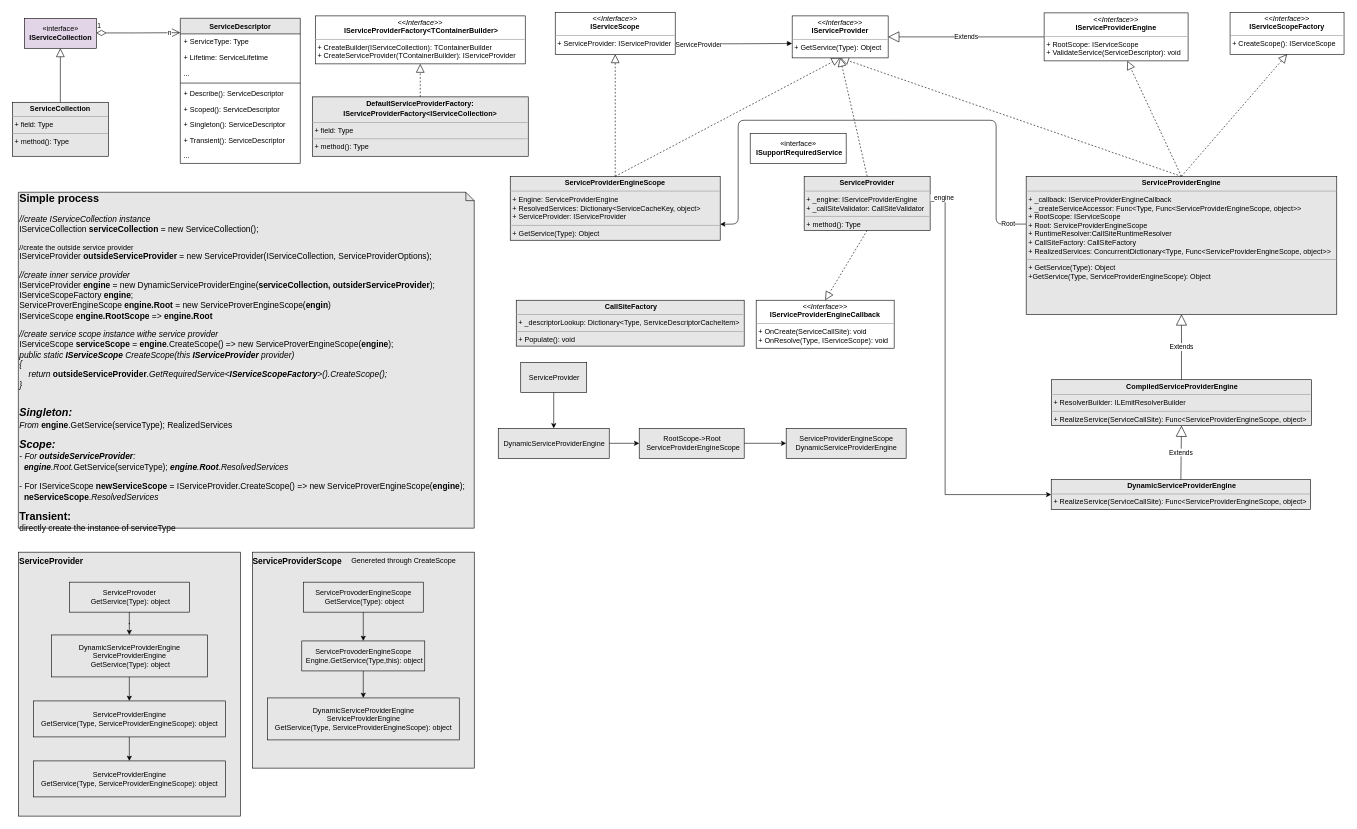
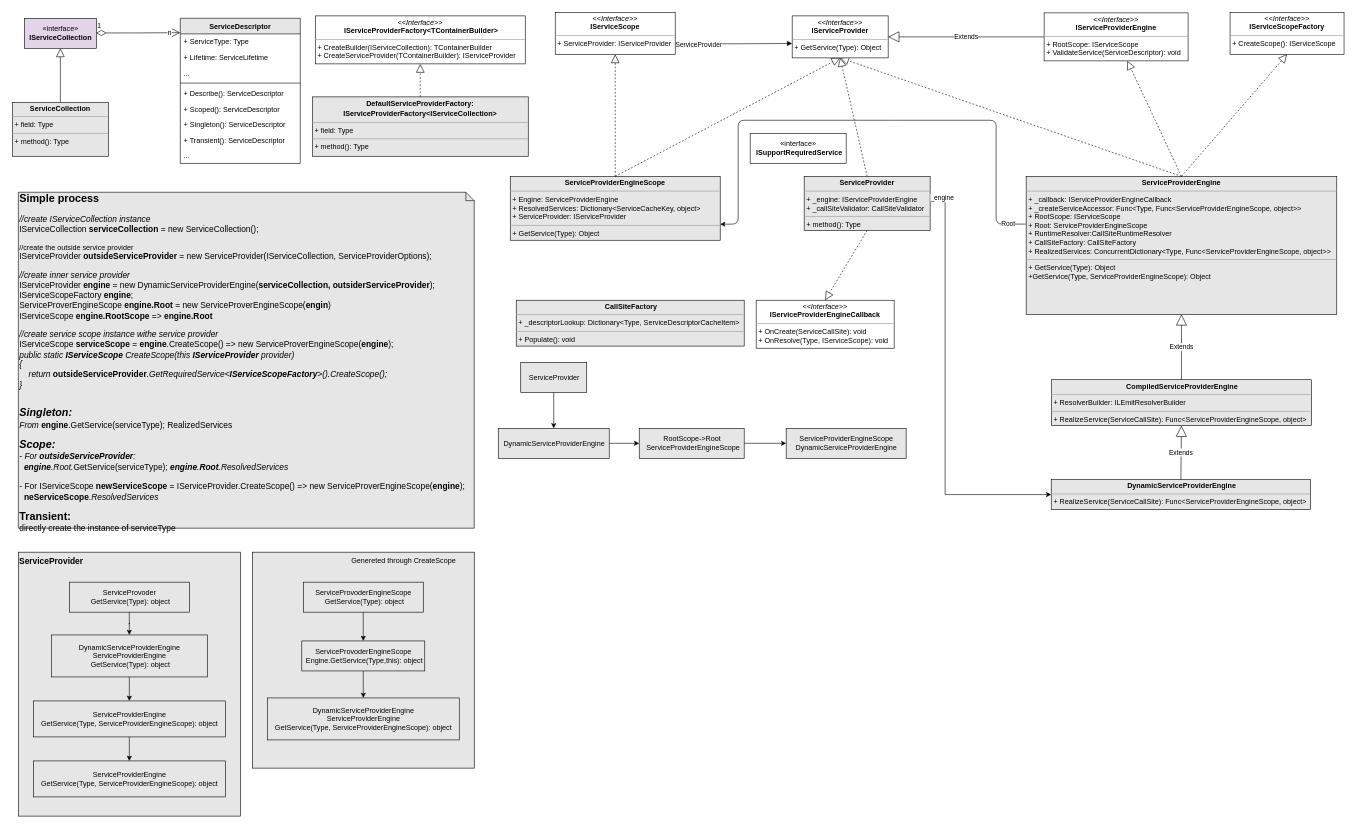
(297, 561) -> none
